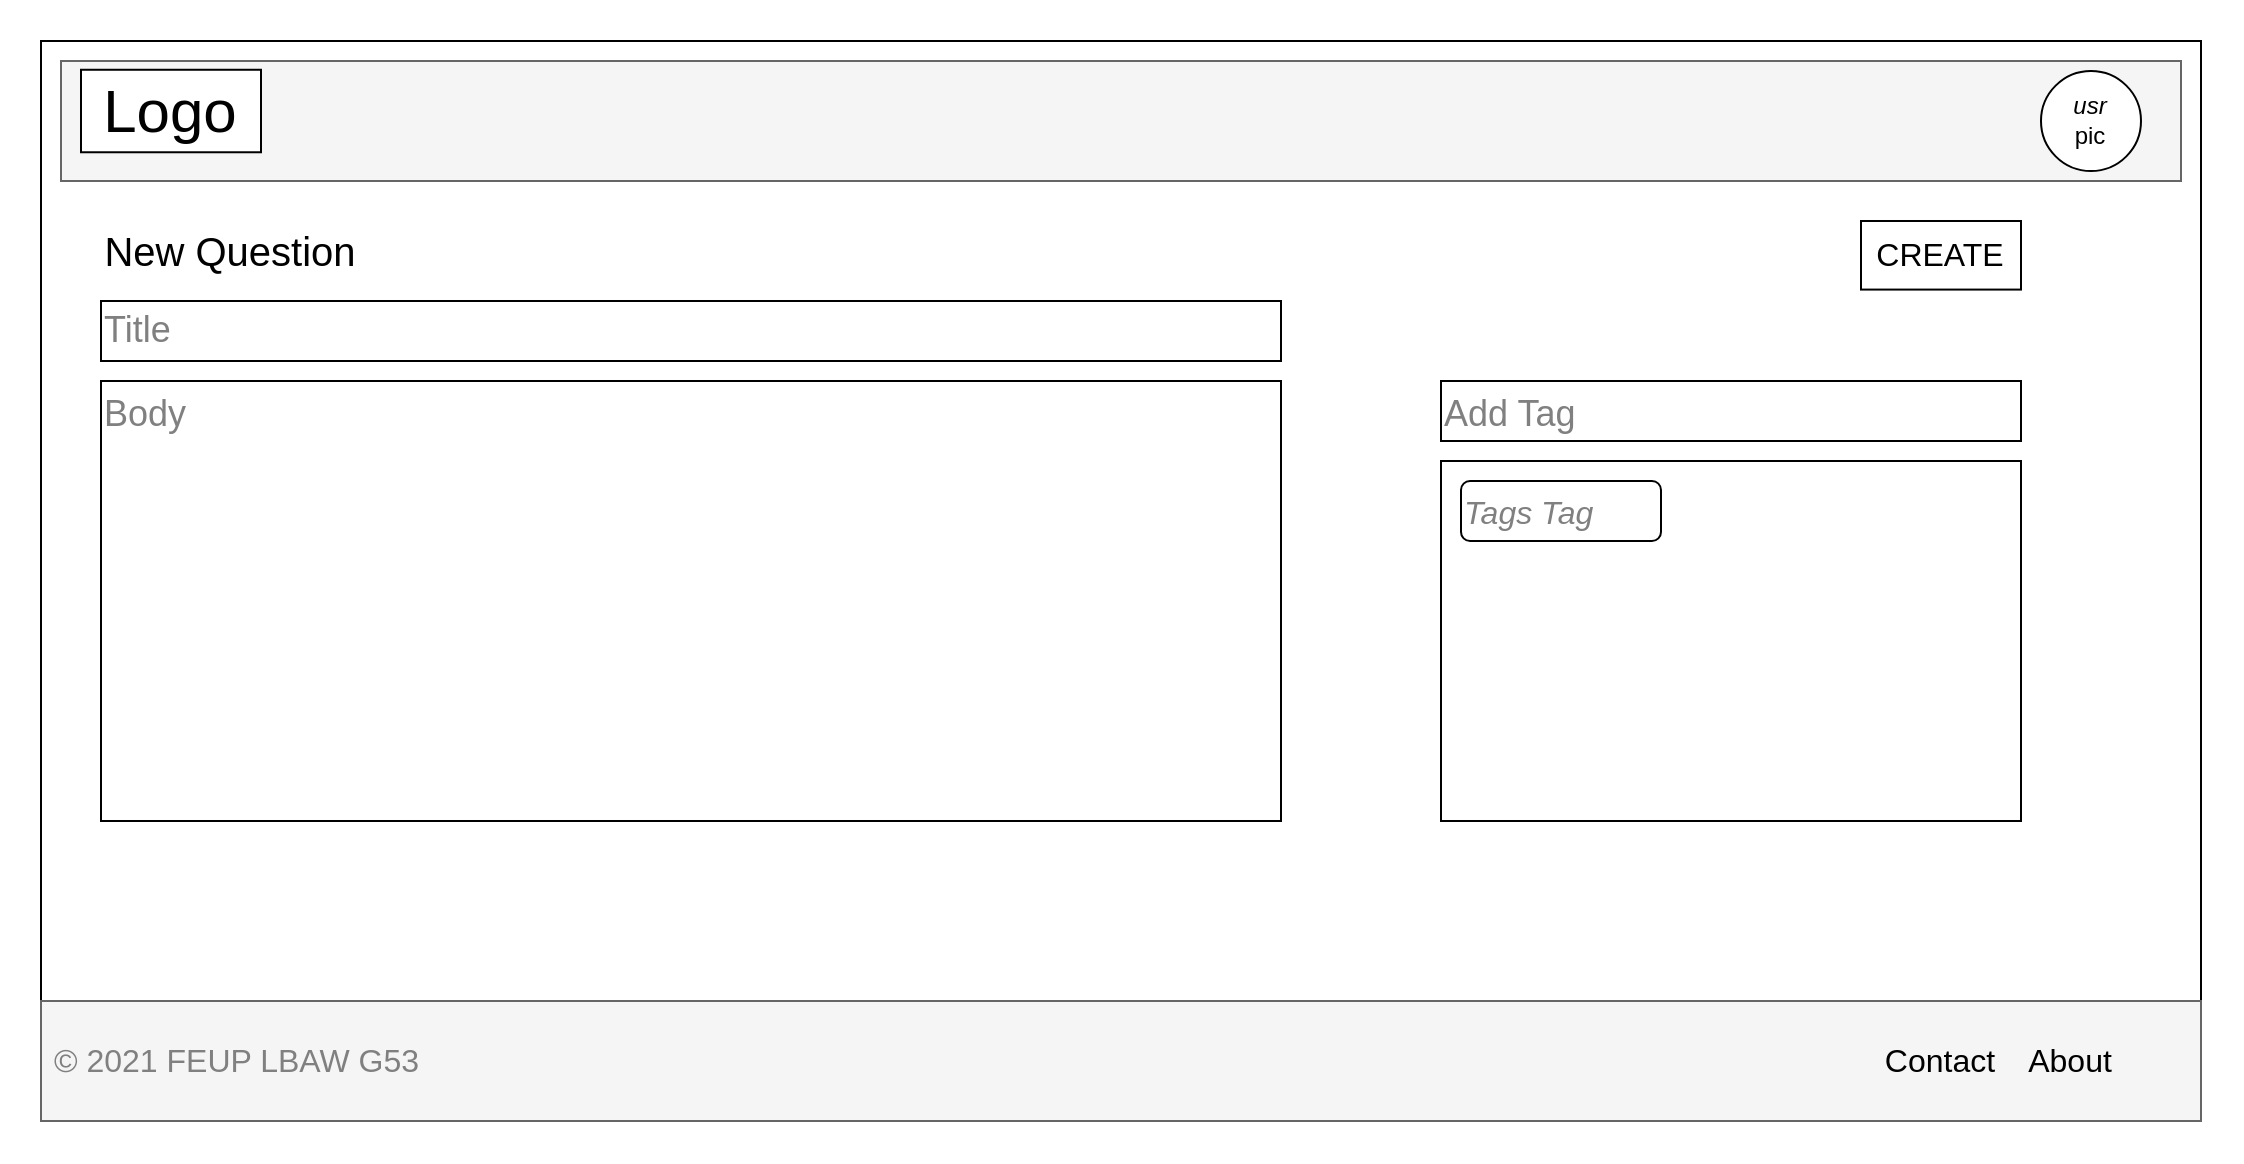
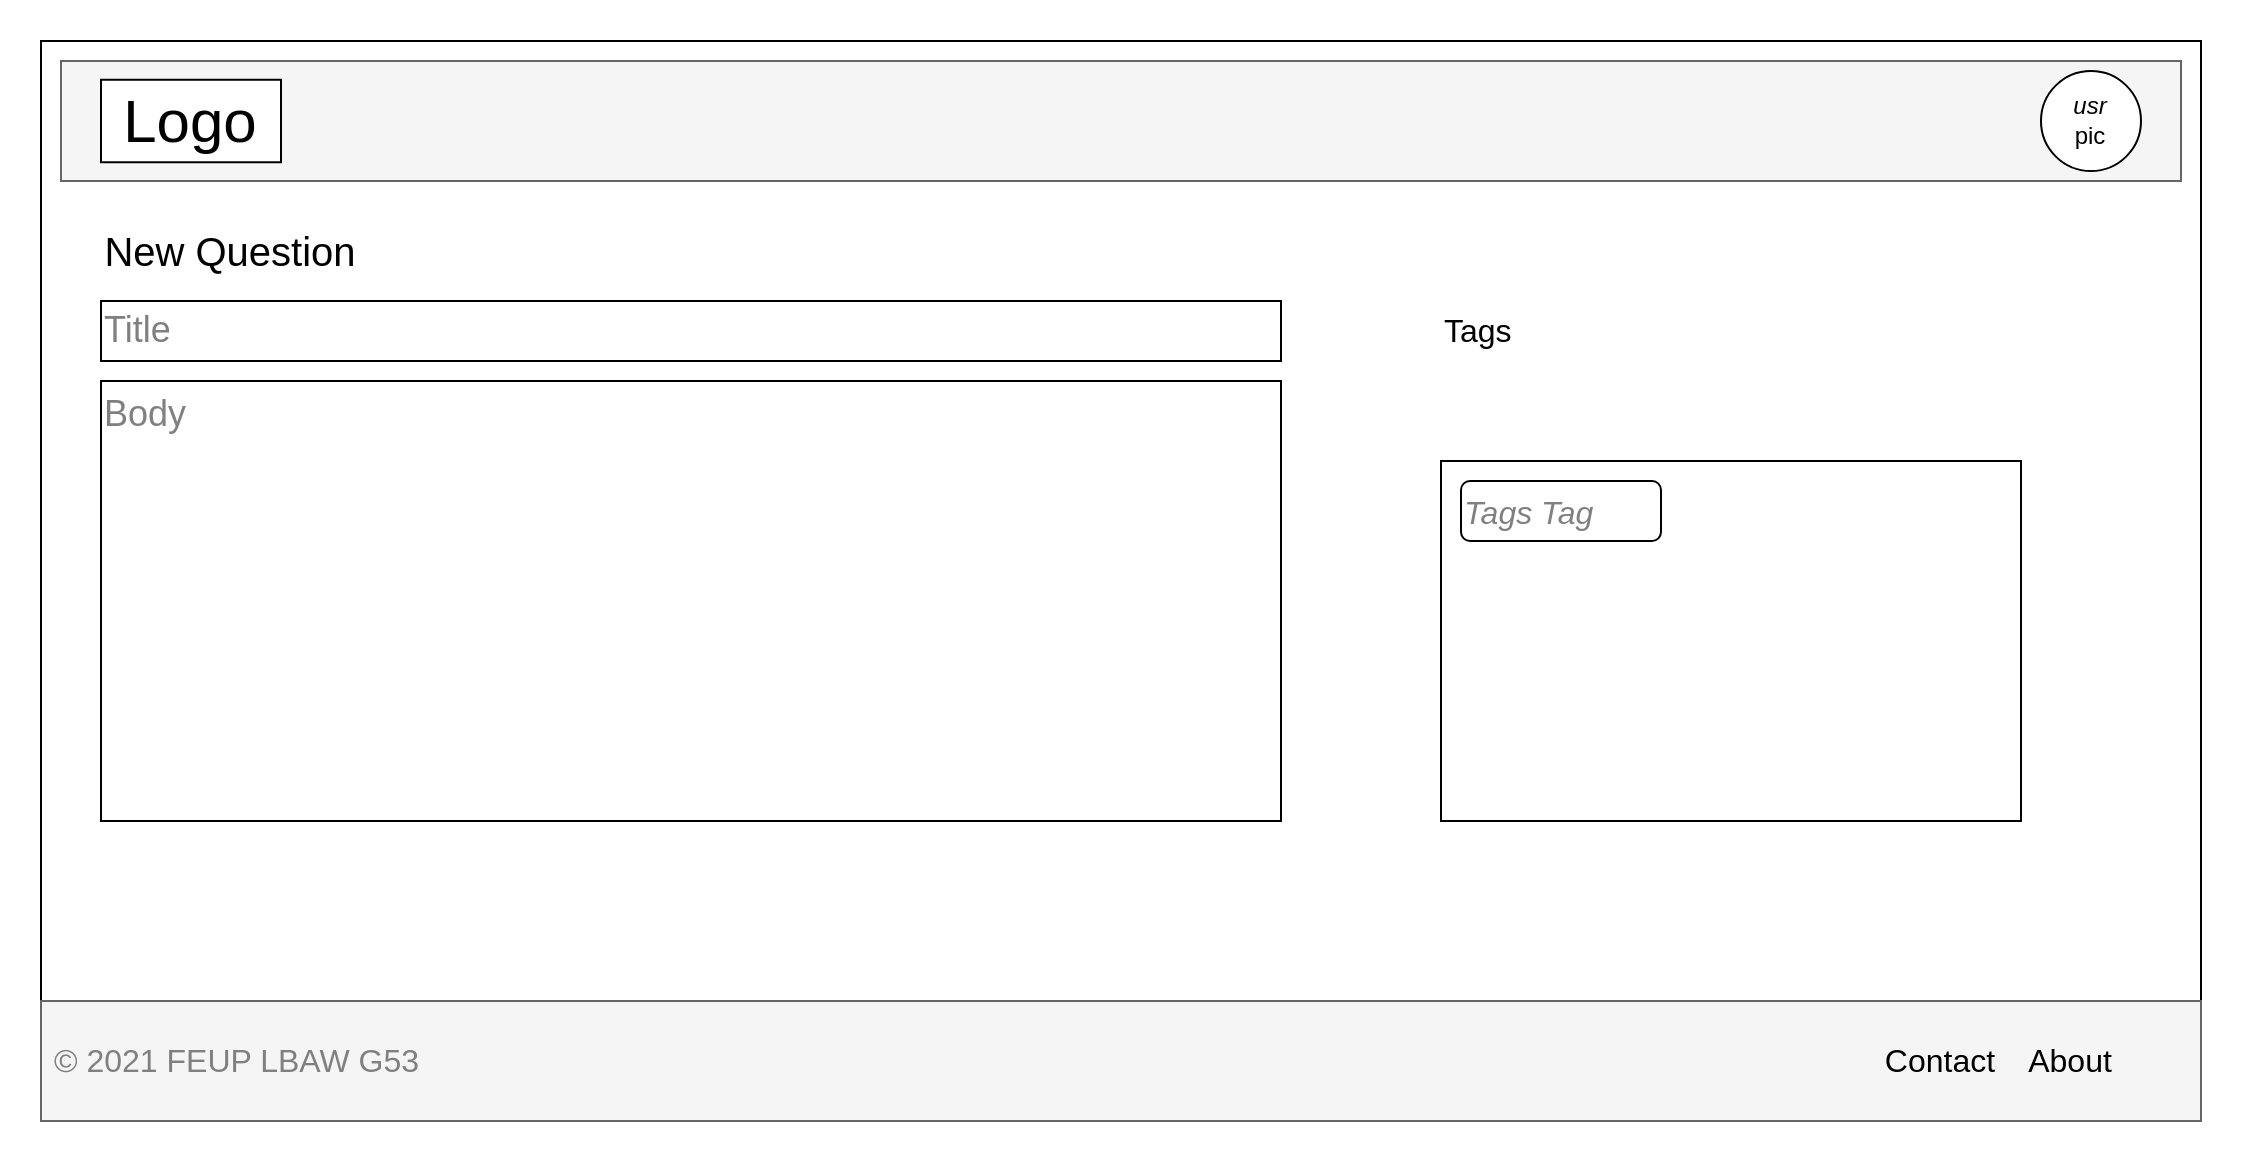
(171, 111) -> (191, 121)
(1941, 255) -> none
none -> (1501, 331)
(1731, 411) -> none
